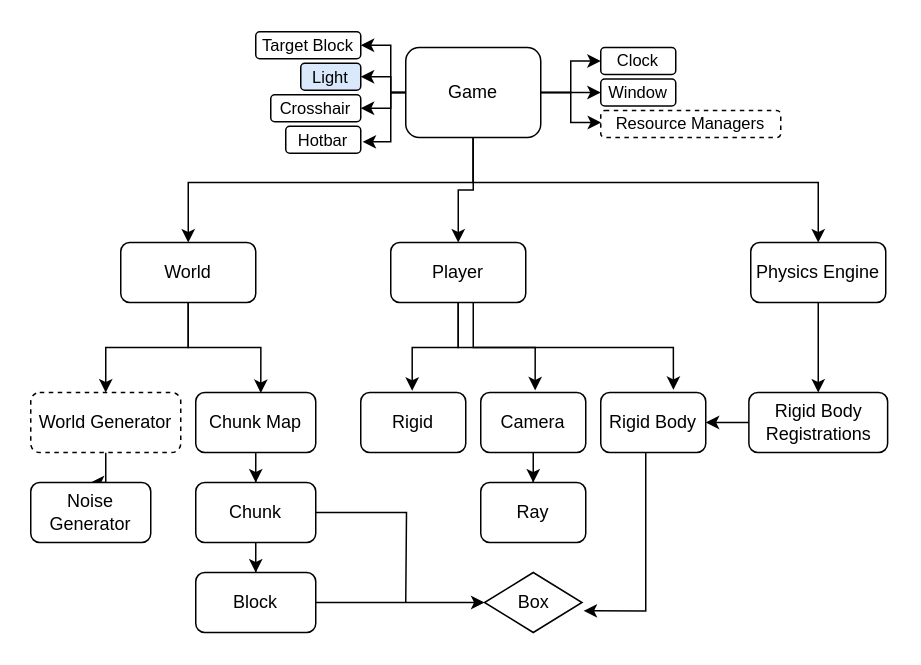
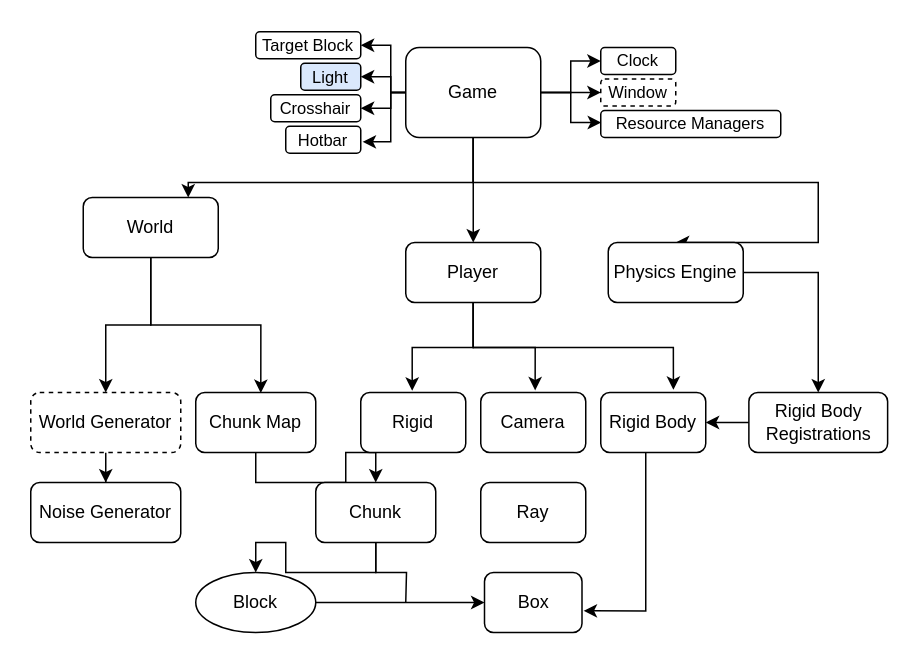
(638, 92) -> (638, 92)
(691, 124) -> (691, 124)
(188, 272) -> (151, 227)
(458, 272) -> (473, 272)
(818, 272) -> (676, 272)
(533, 472) -> none
(91, 512) -> (106, 512)
(256, 512) -> (376, 512)
(256, 602) -> (256, 602)
(533, 602) -> (533, 602)
